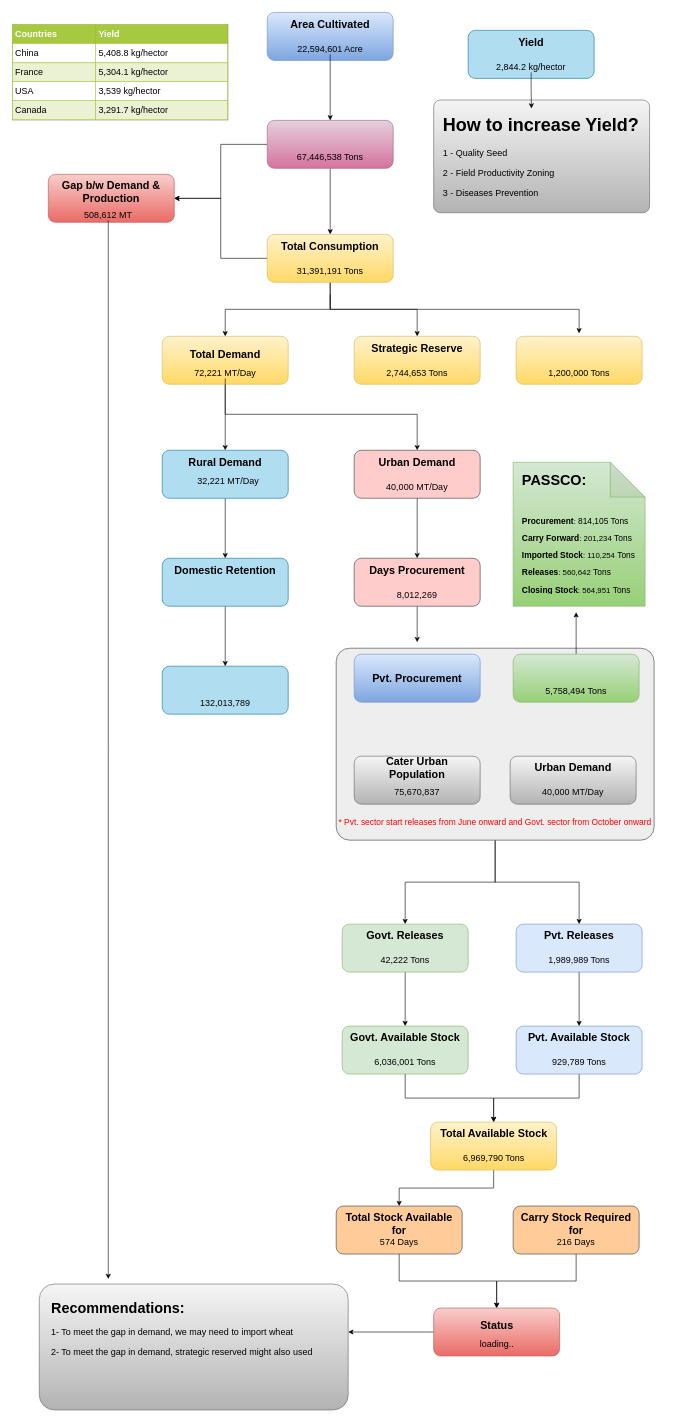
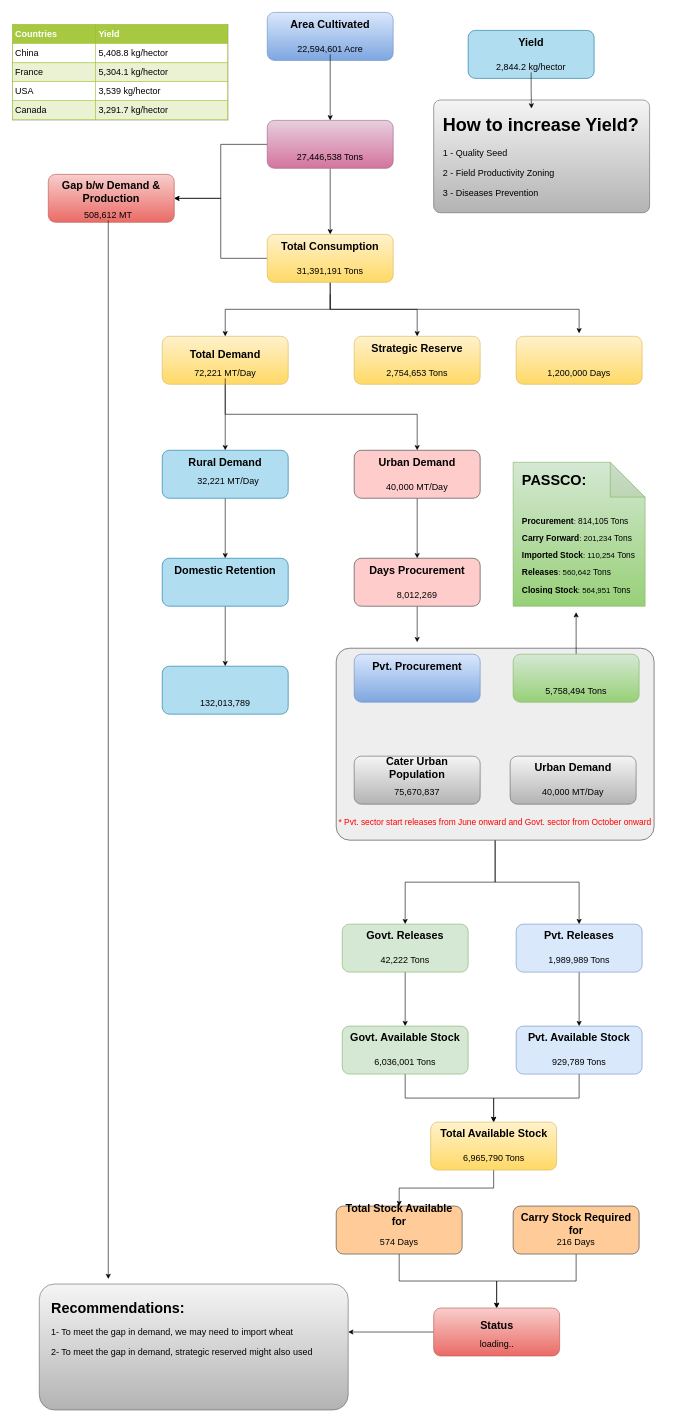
(330, 156) -> (330, 156)
(417, 372) -> (417, 372)
(579, 372) -> (579, 372)
(417, 678) -> (417, 666)
(494, 1158) -> (494, 1158)
(399, 1224) -> (399, 1215)
